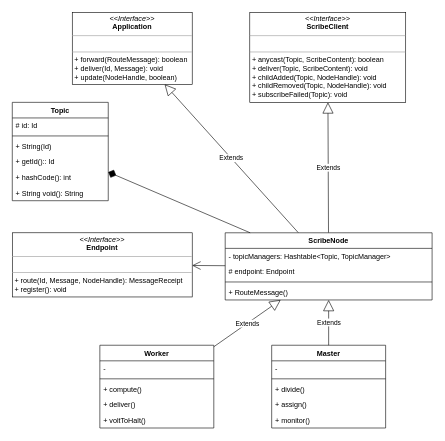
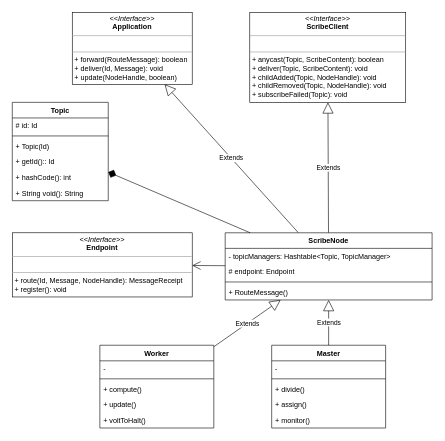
(38, 146) -> (36, 146)
(123, 405) -> (122, 405)
